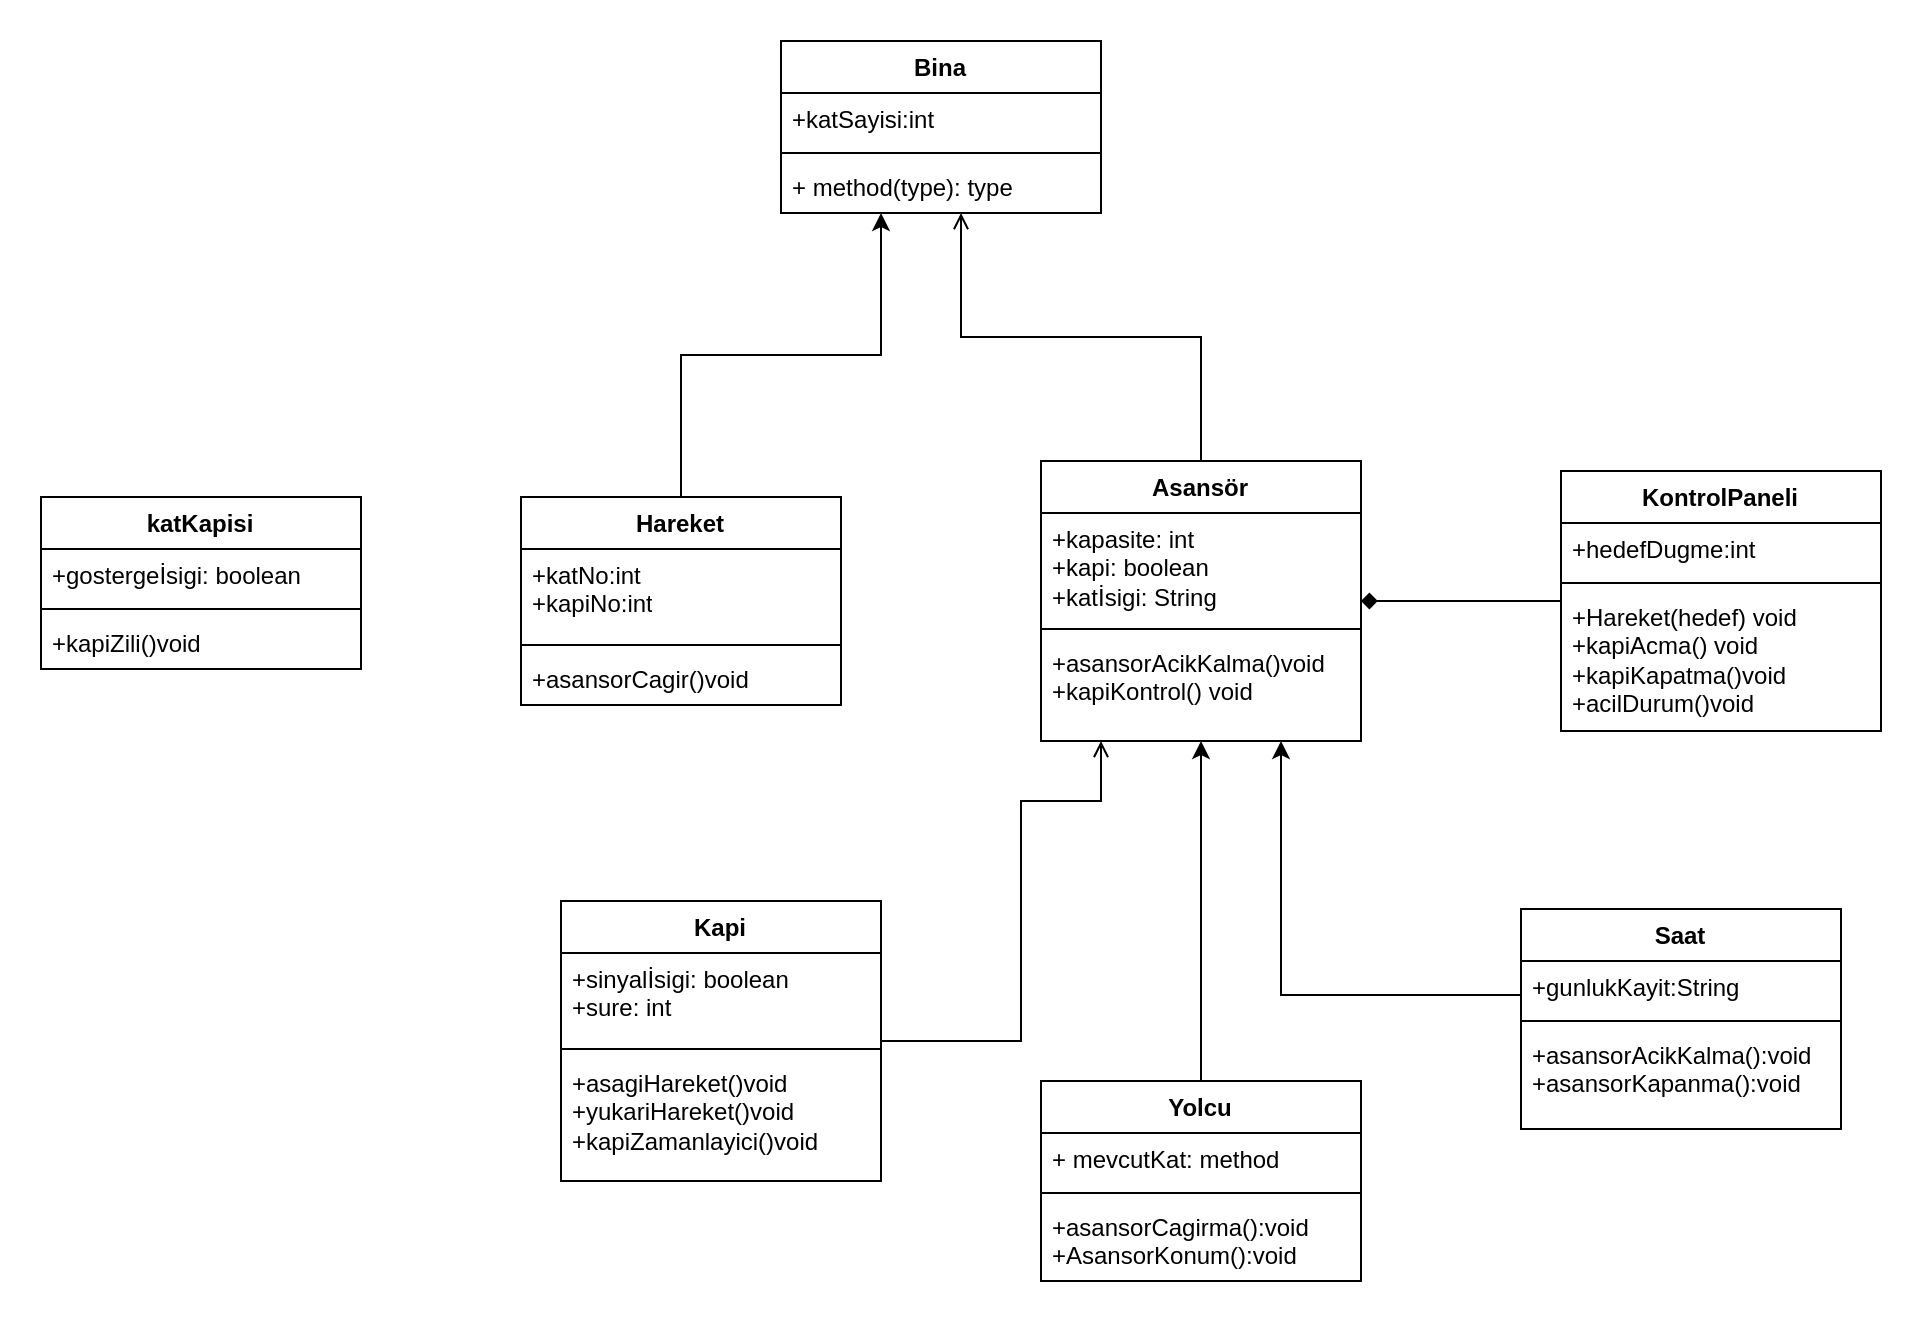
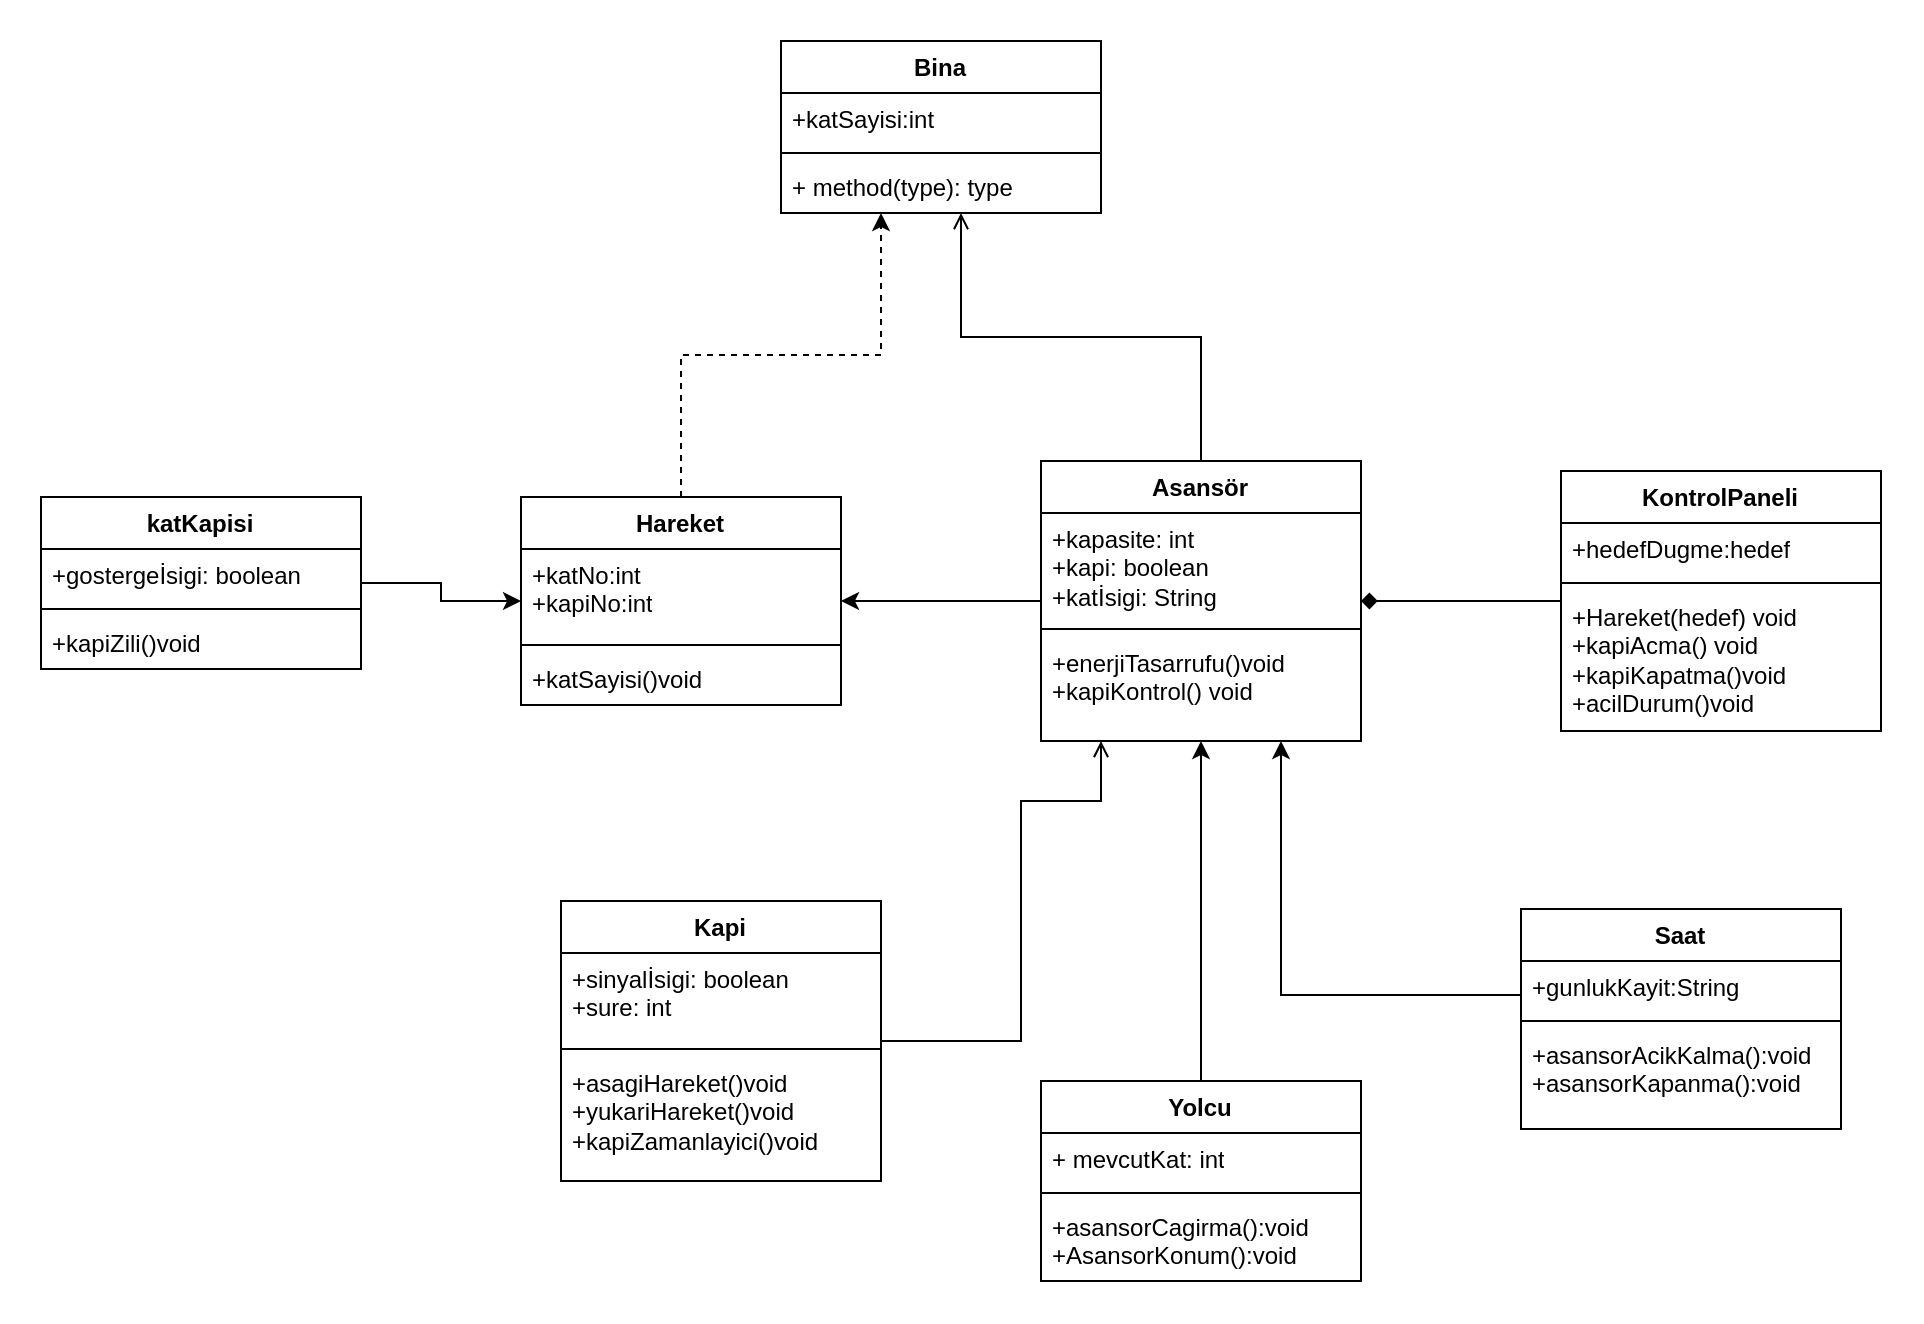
(776, 355) -> (776, 355)
(1668, 551) -> (1684, 551)
none -> (441, 587)
none -> (946, 601)
(1198, 680) -> (1195, 680)
(654, 681) -> (631, 681)
(1171, 1161) -> (1148, 1161)
